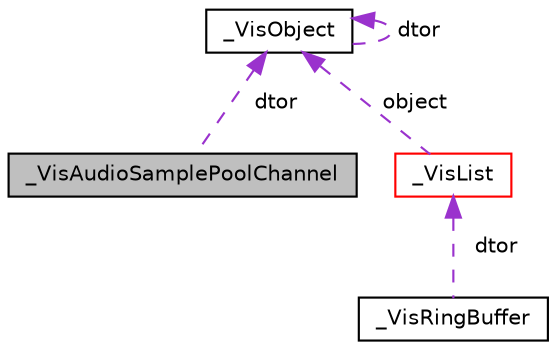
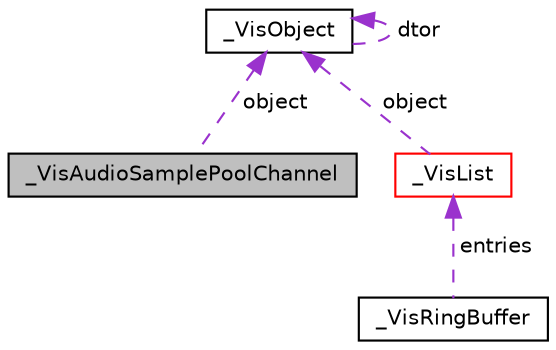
(273, 103) -> (273, 103)
(493, 247) -> (493, 247)
